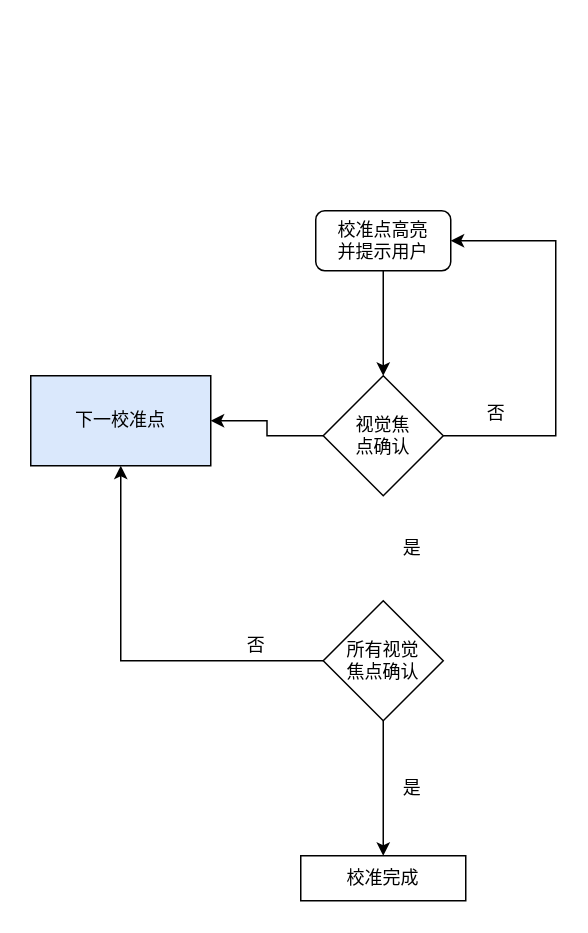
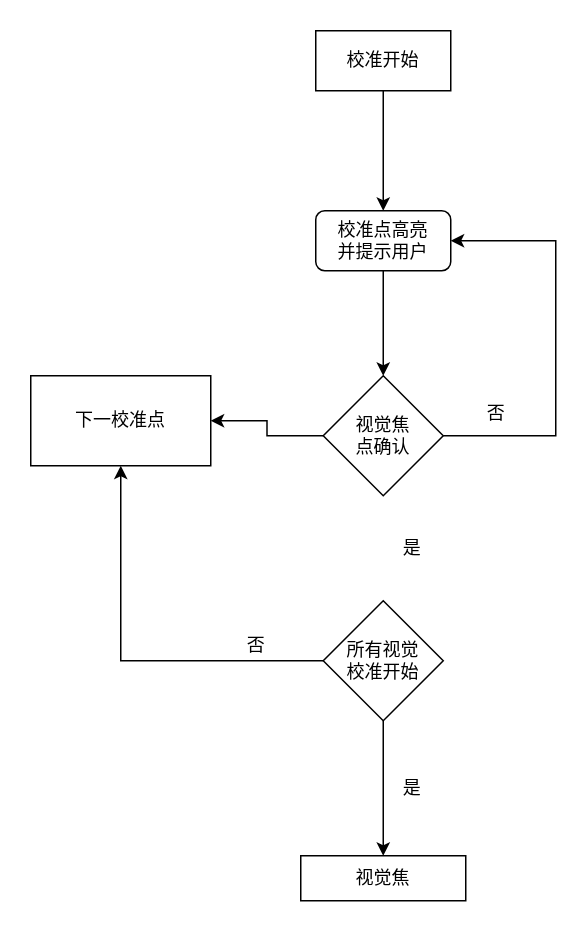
none -> (383, 61)
none -> (383, 146)
(121, 421) -> (121, 421)
(383, 661) -> (383, 661)
(383, 878) -> (383, 878)
